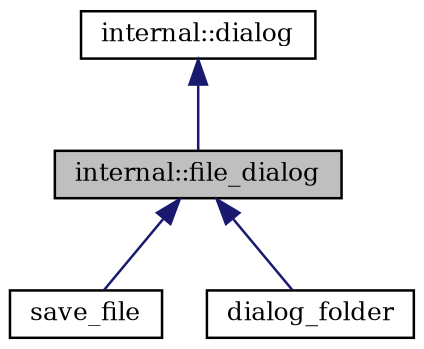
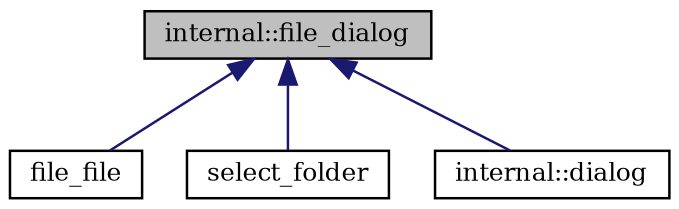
(198, 118) -> (431, 110)
(86, 314) -> (76, 175)
(310, 314) -> (288, 175)
